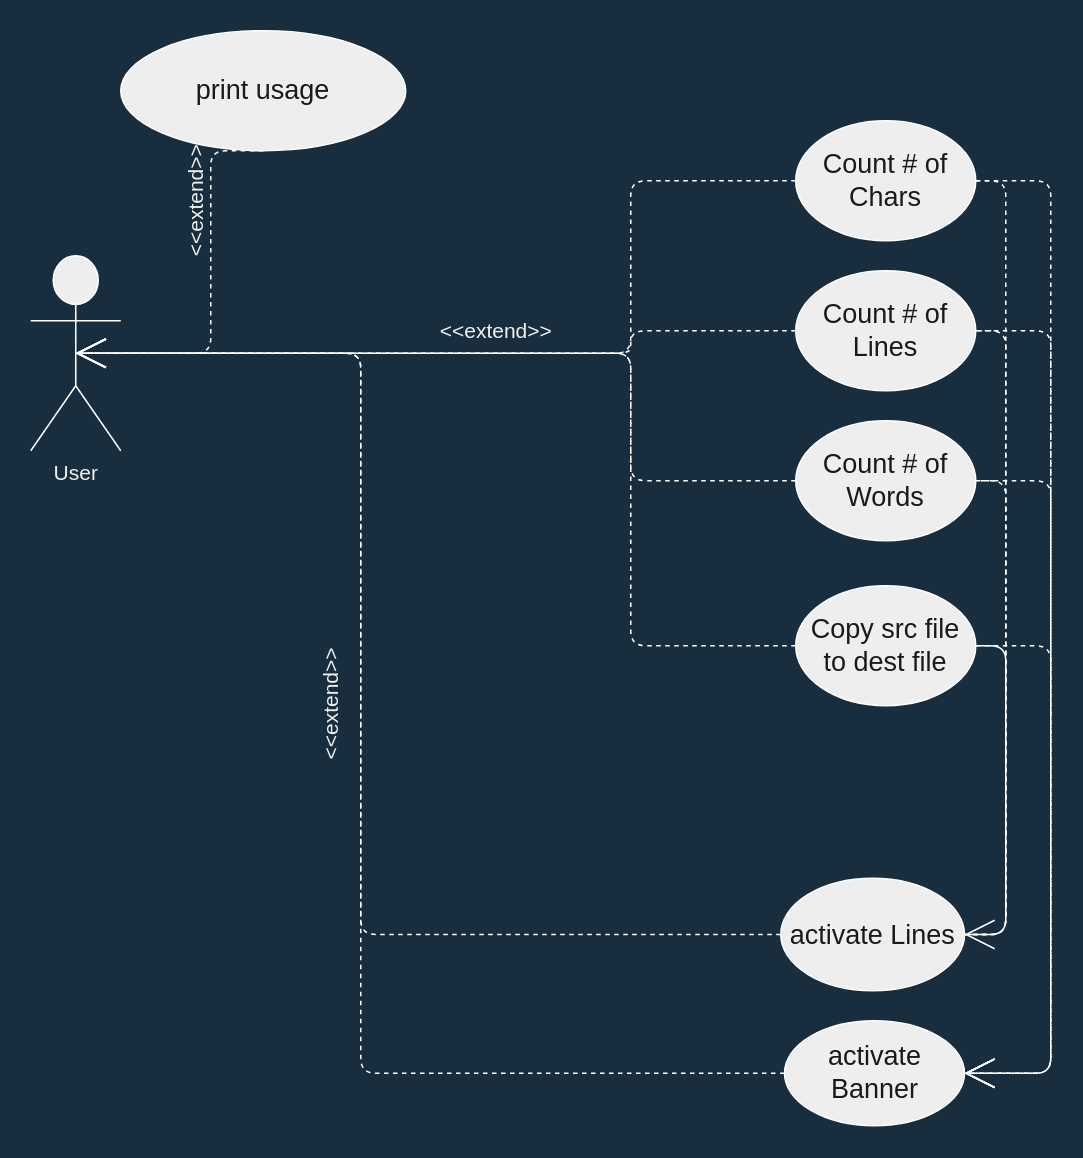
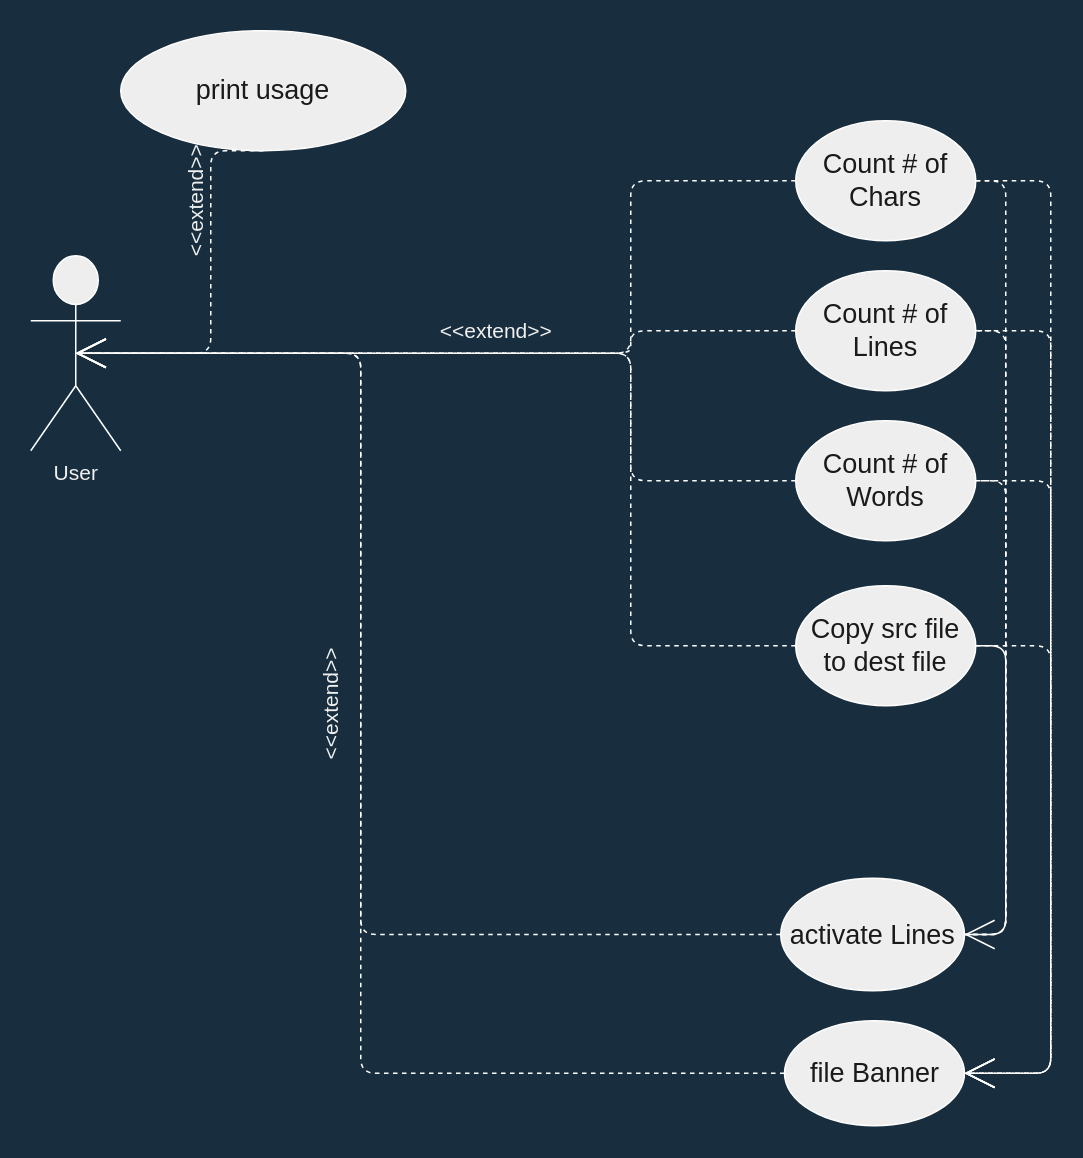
(875, 1073) -> (875, 1073)
